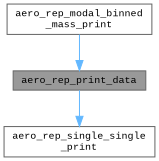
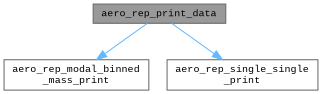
(79, 47) -> (126, 38)
